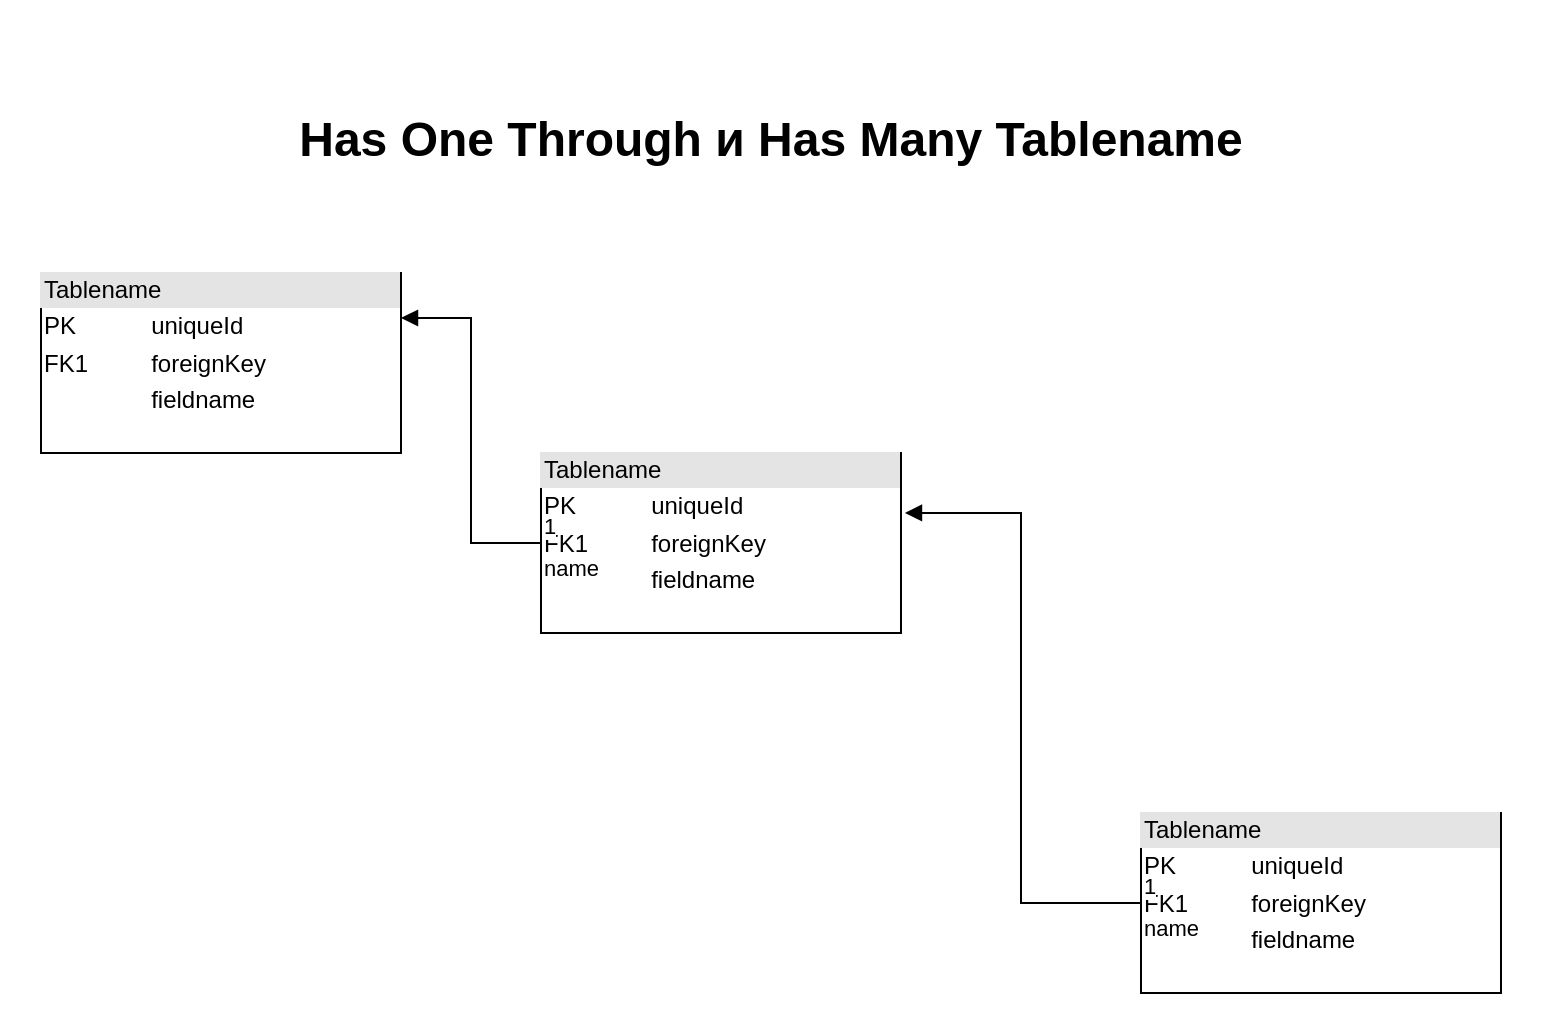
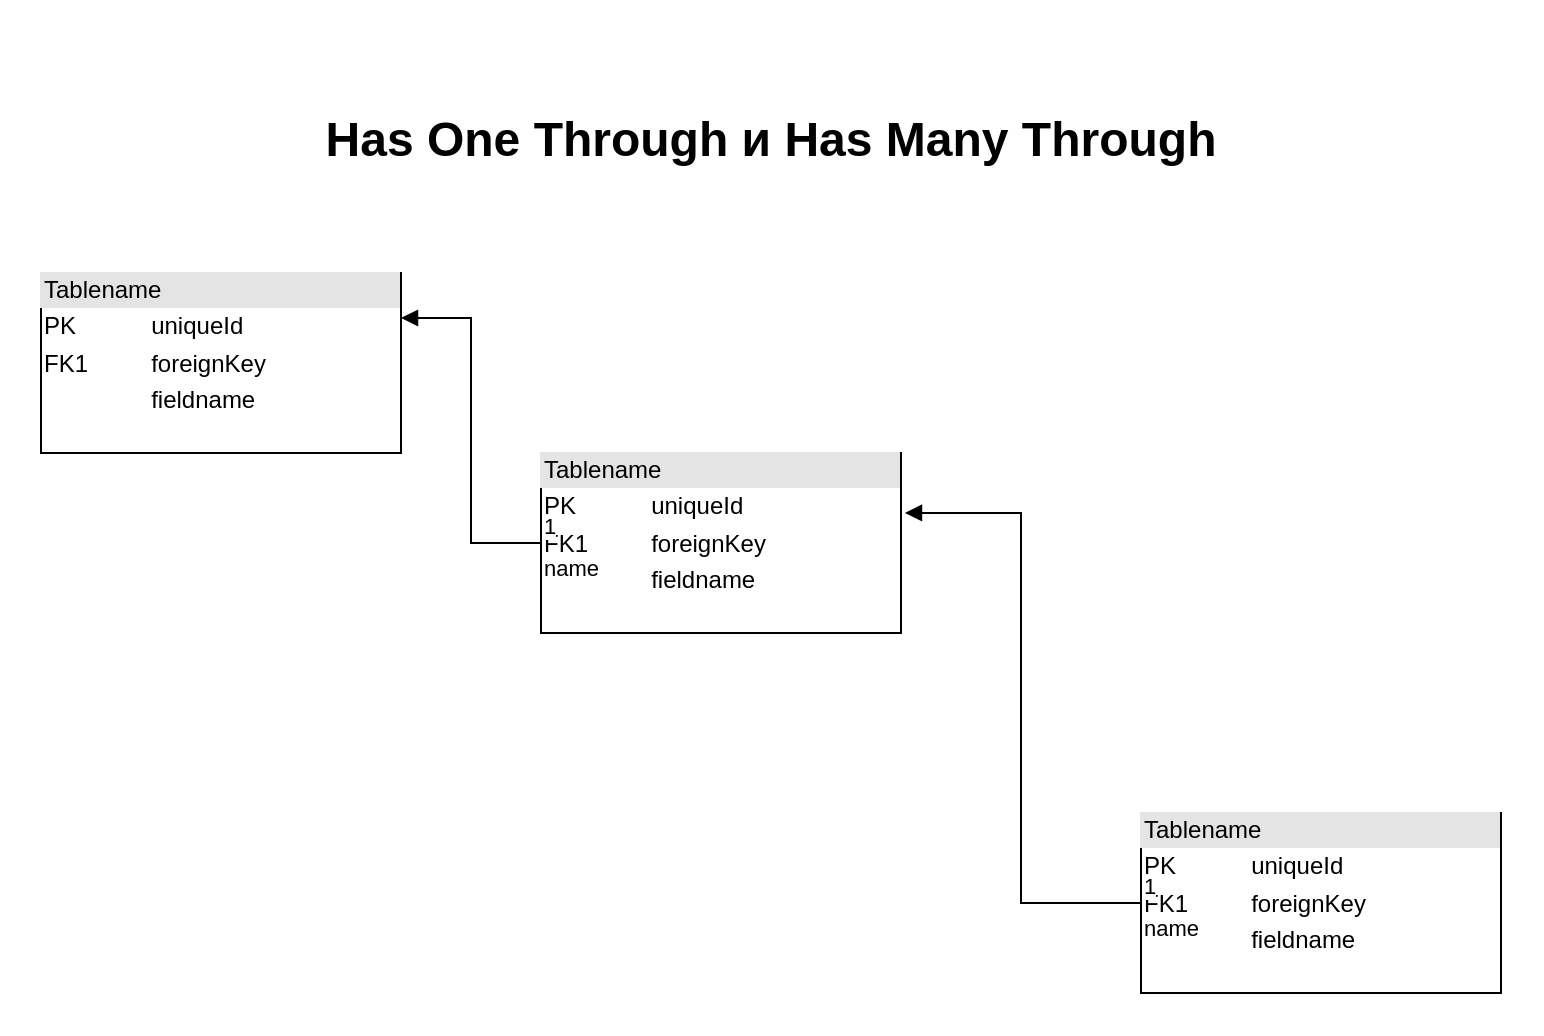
(772, 123) -> (772, 123)
